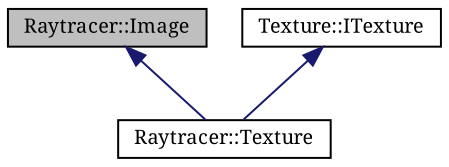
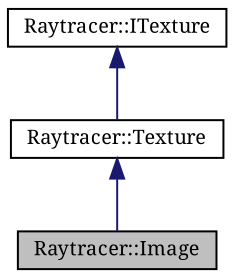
(342, 28) -> (117, 28)
(173, 90) -> (117, 205)
